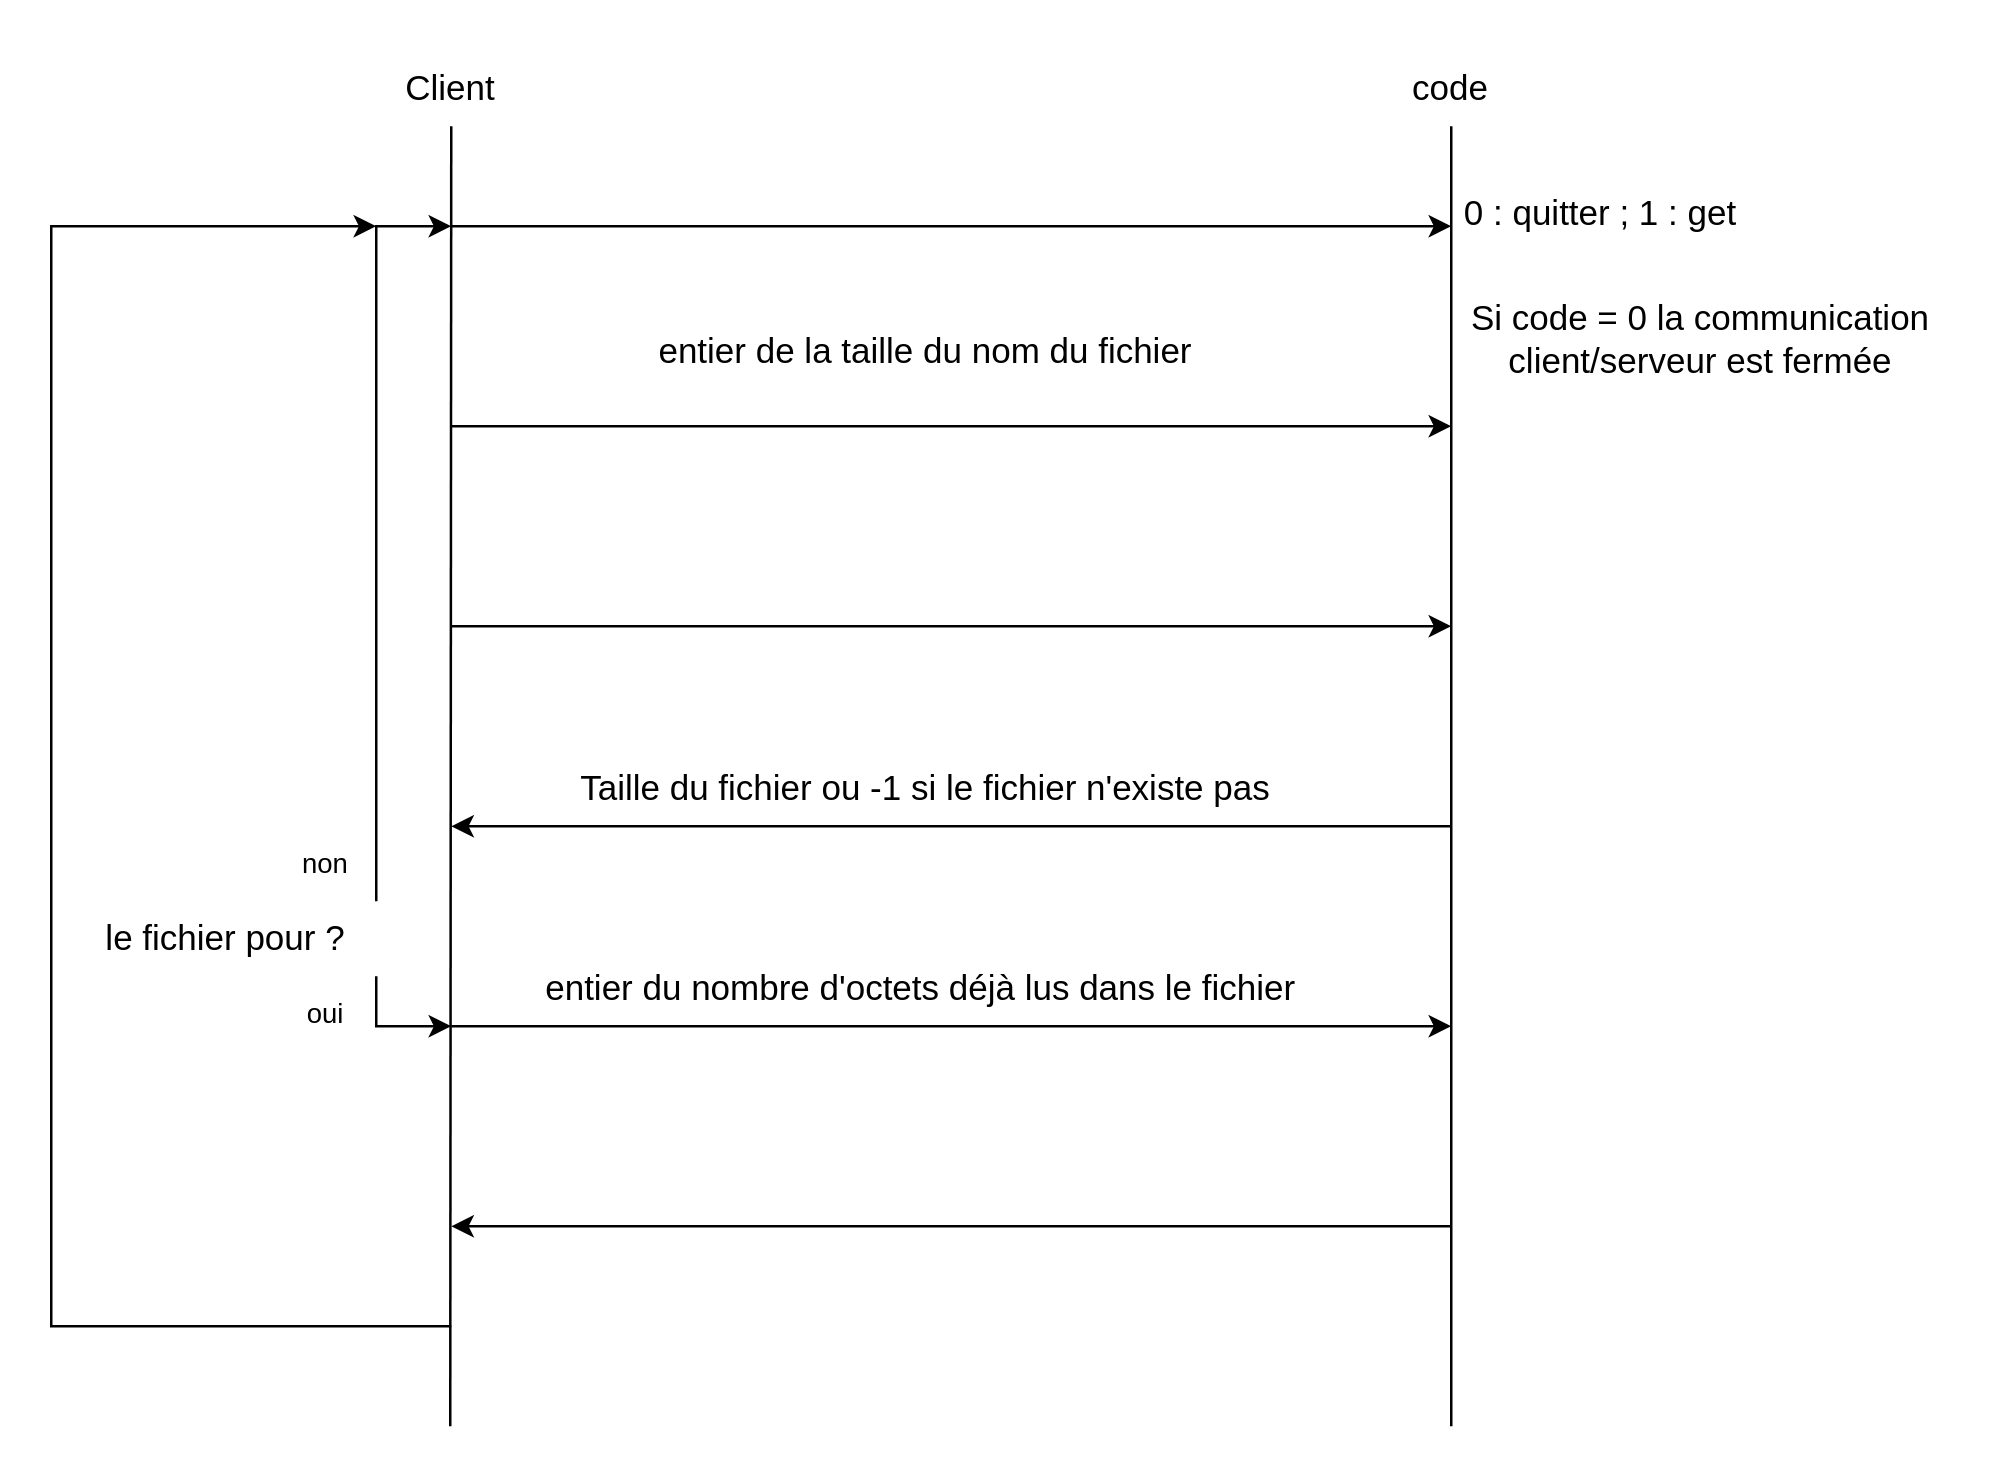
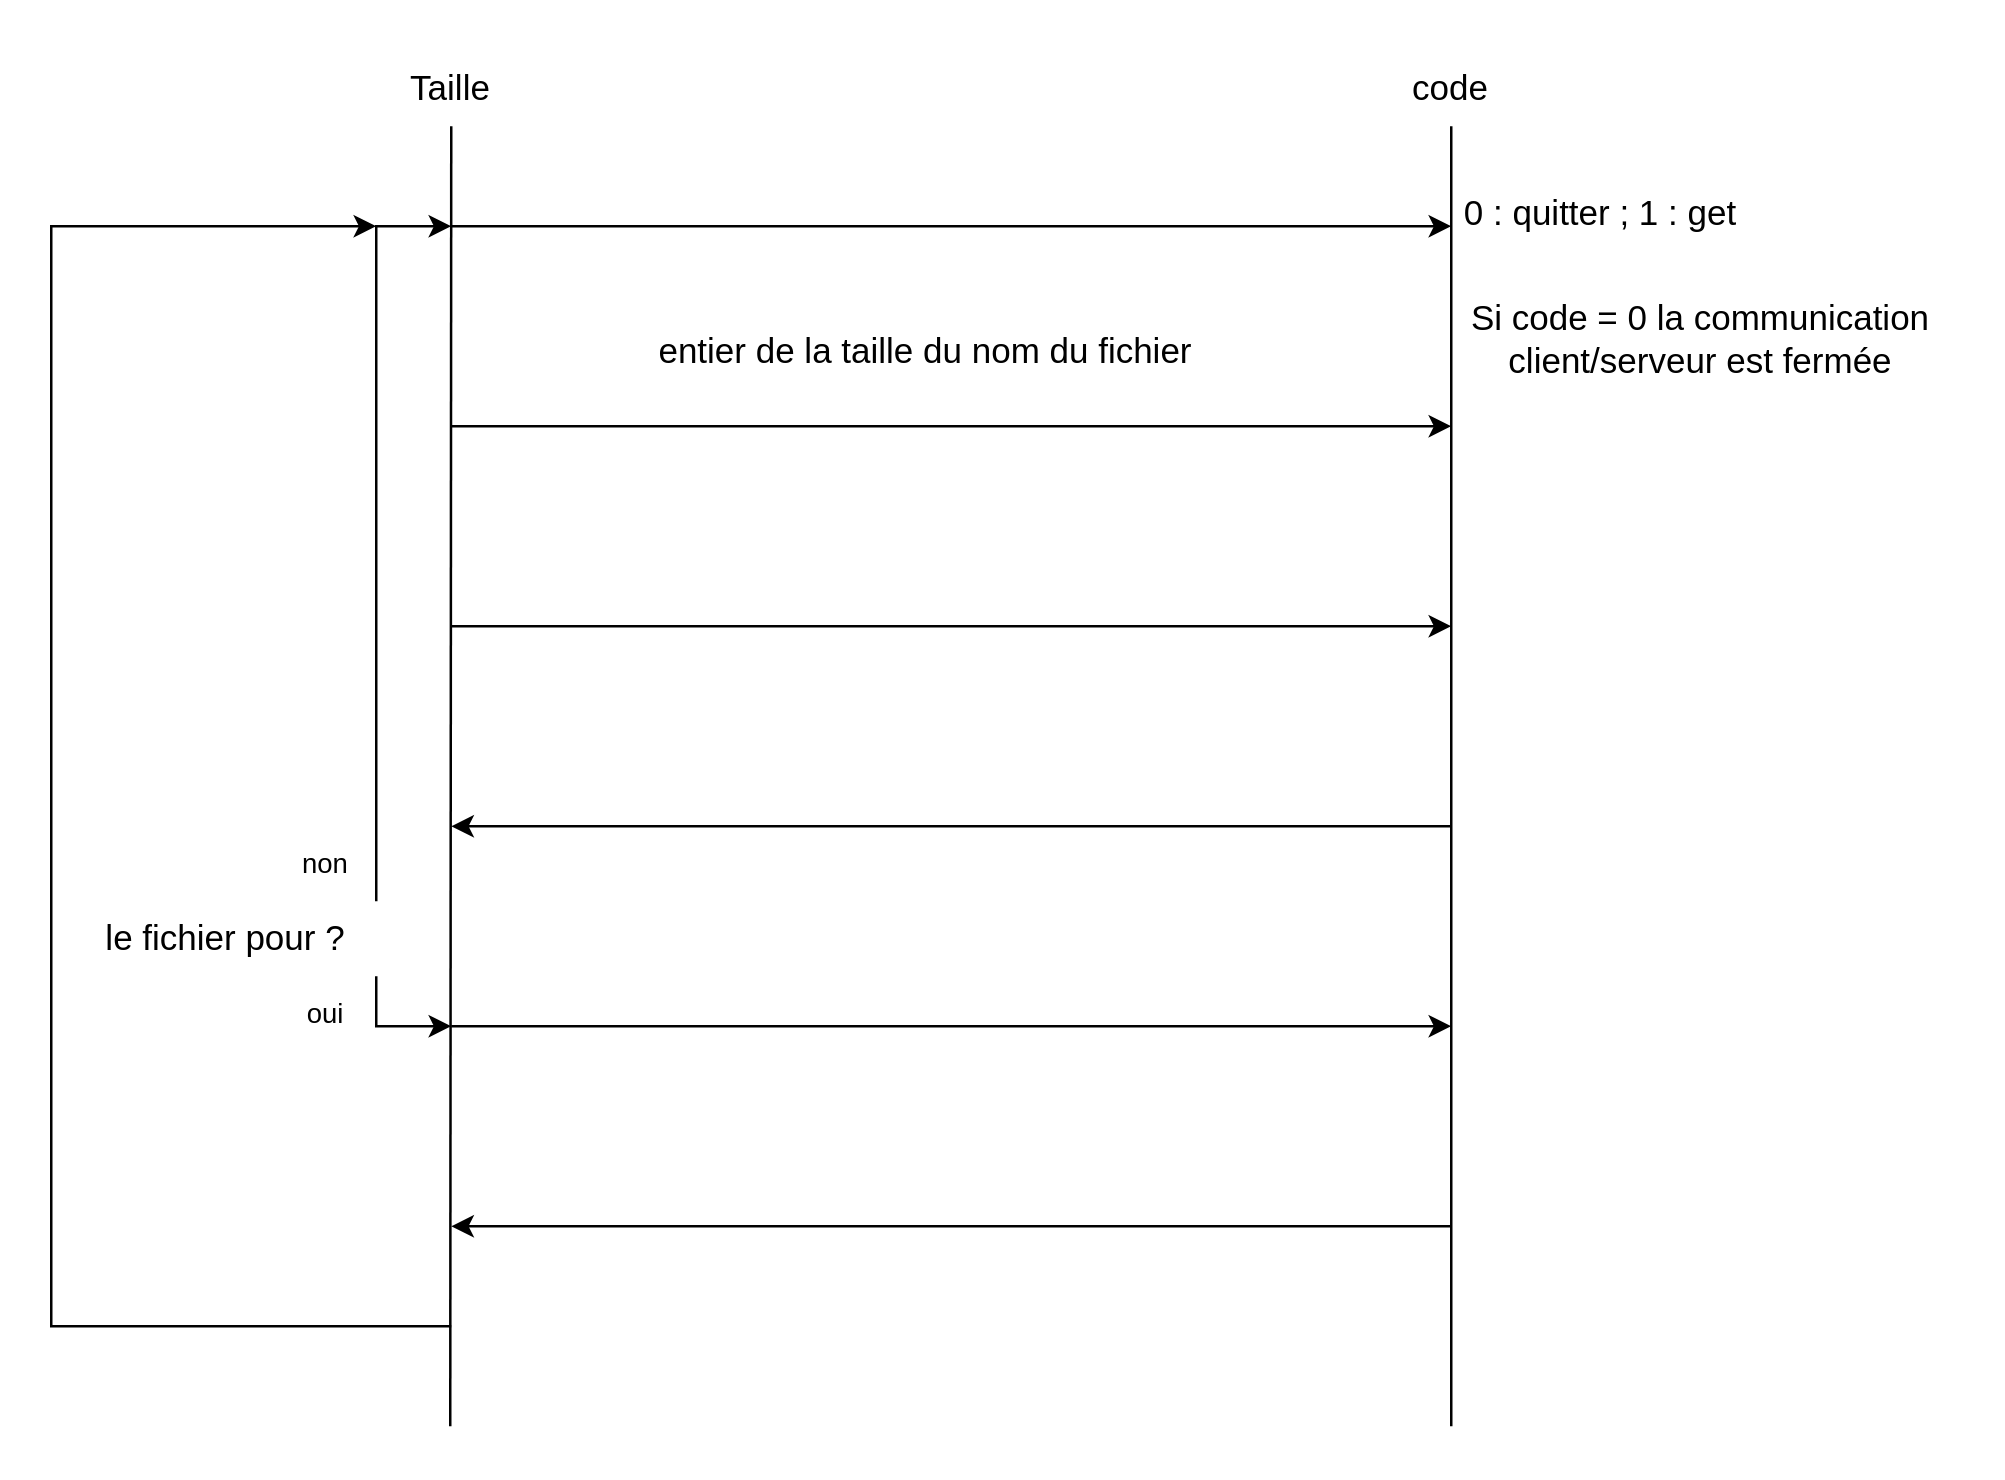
(451, 89) -> (451, 89)
(926, 789) -> none
(926, 989) -> none
